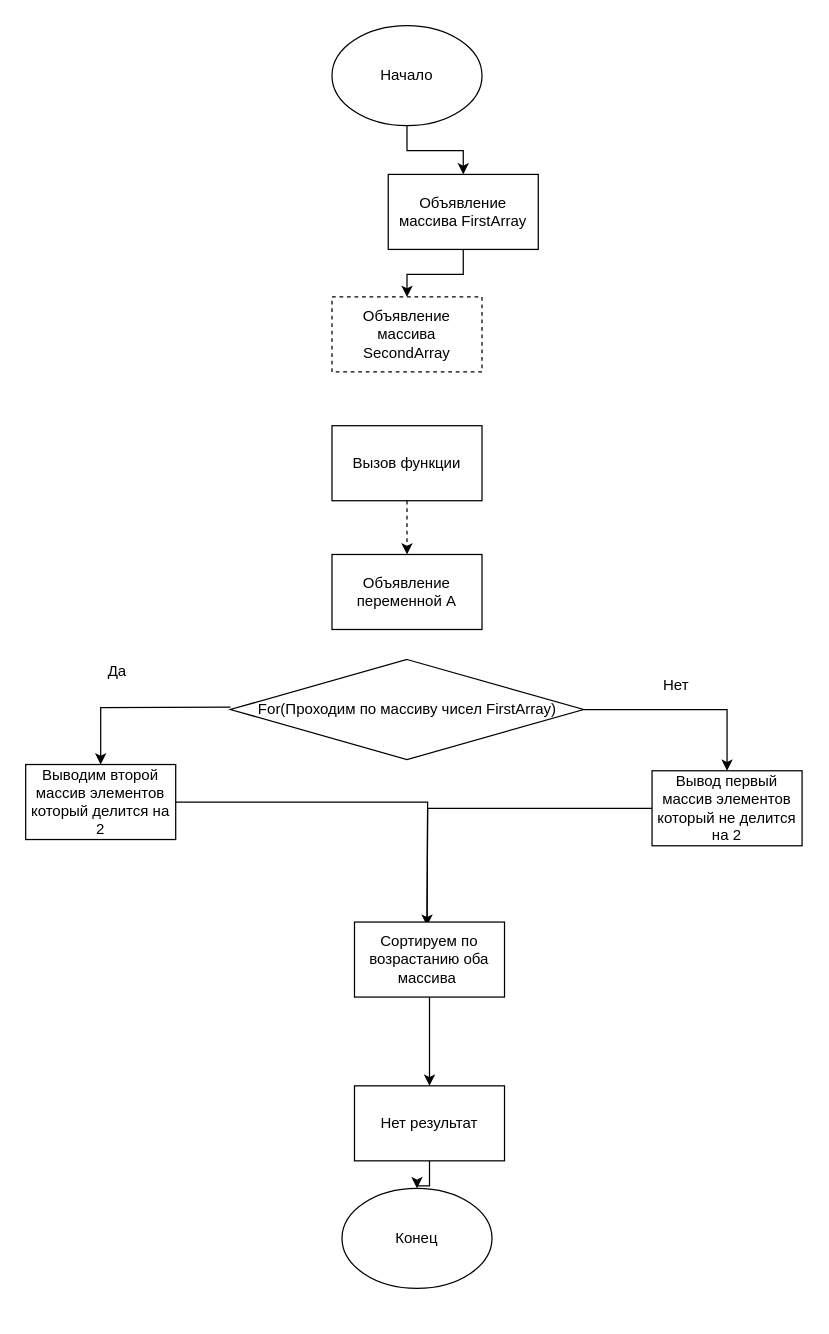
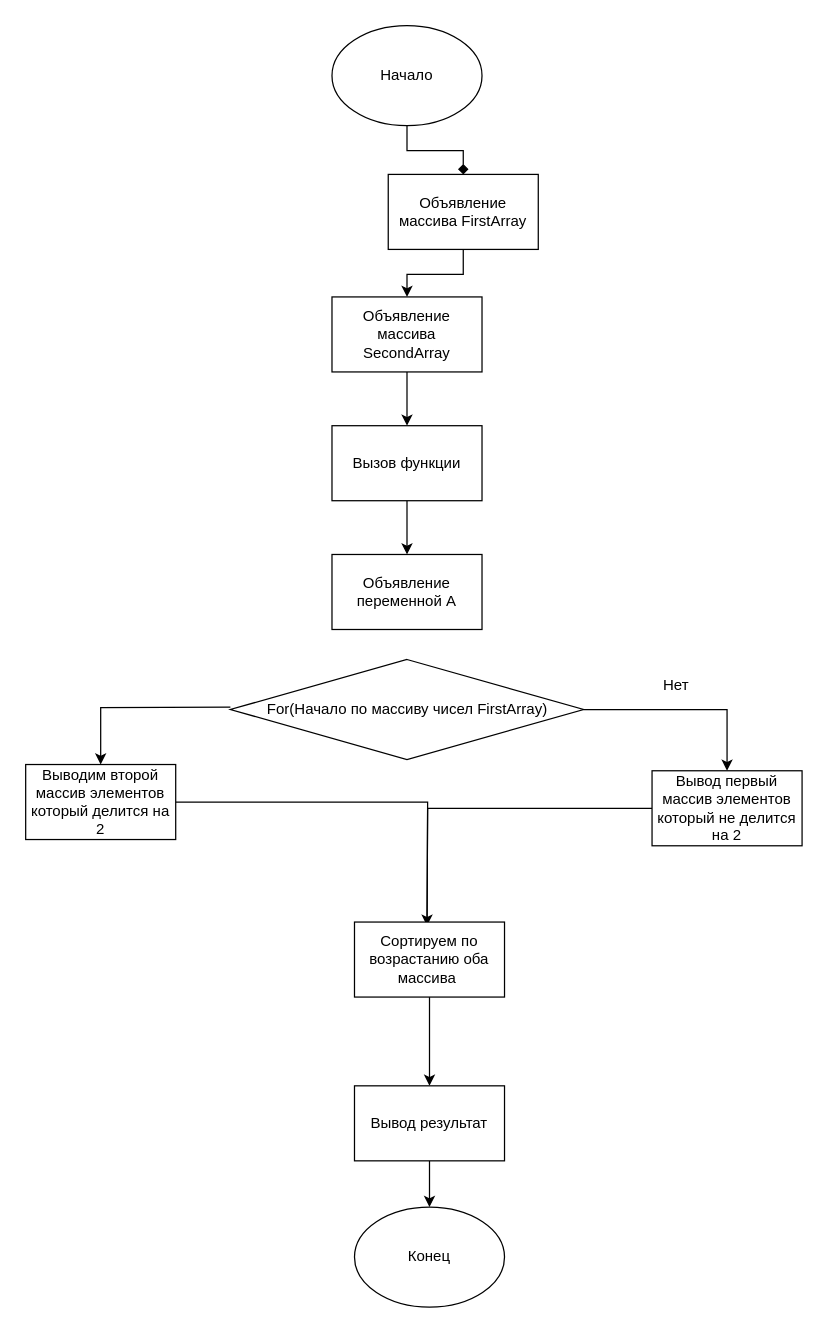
(463, 164) -> (463, 164)
(407, 334) -> (407, 334)
none -> (407, 394)
(407, 524) -> (407, 524)
(116, 680) -> none
(408, 709) -> (408, 709)
(429, 1123) -> (429, 1123)
(417, 1238) -> (429, 1257)
